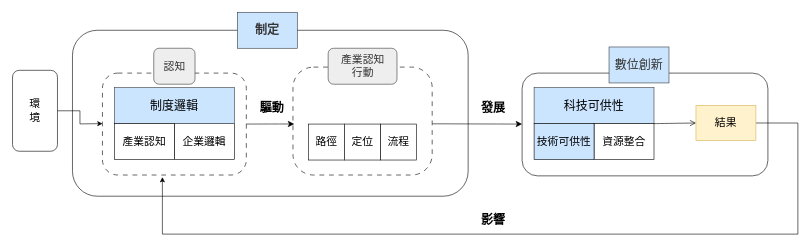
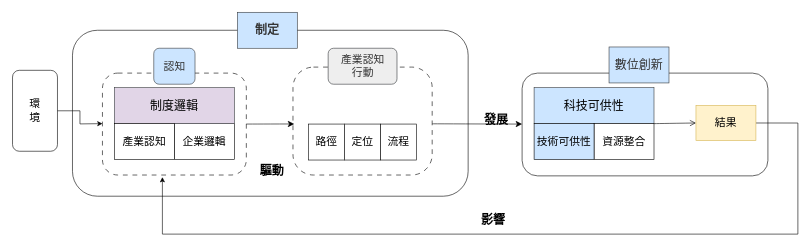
(174, 66) -> (174, 66)
(174, 106) -> (174, 106)
(272, 108) -> (272, 171)
(494, 108) -> (497, 120)
